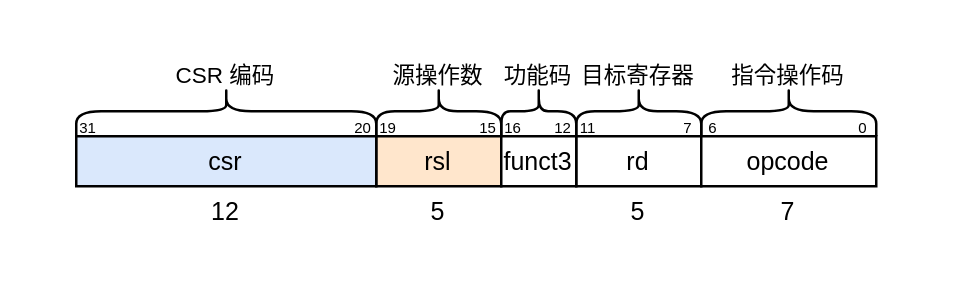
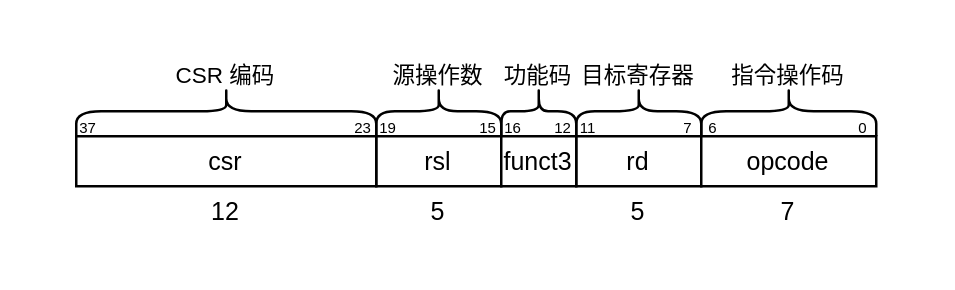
(89, 129) -> (89, 129)
(364, 129) -> (364, 129)
(226, 161) -> (226, 161)
(439, 161) -> (439, 161)
